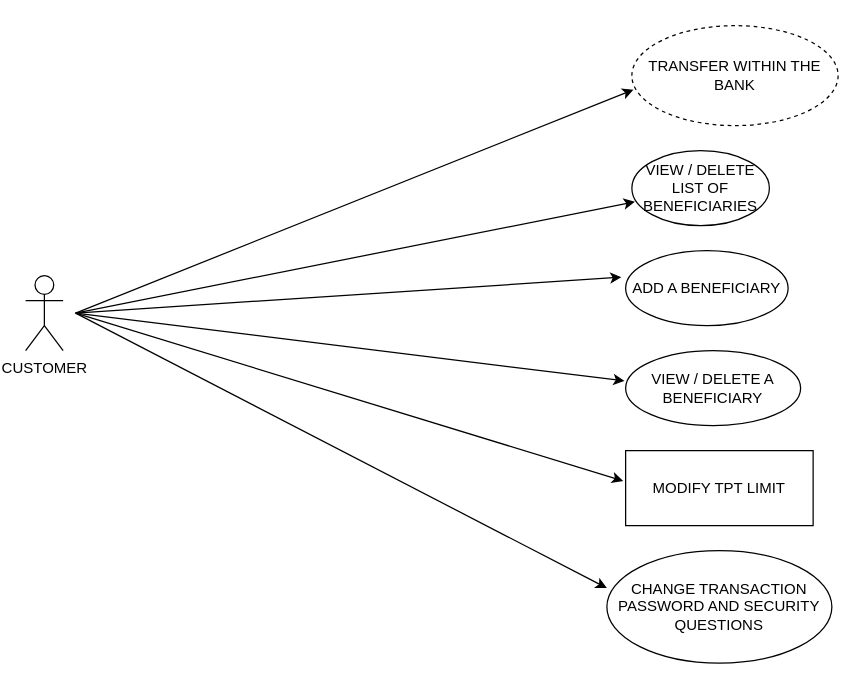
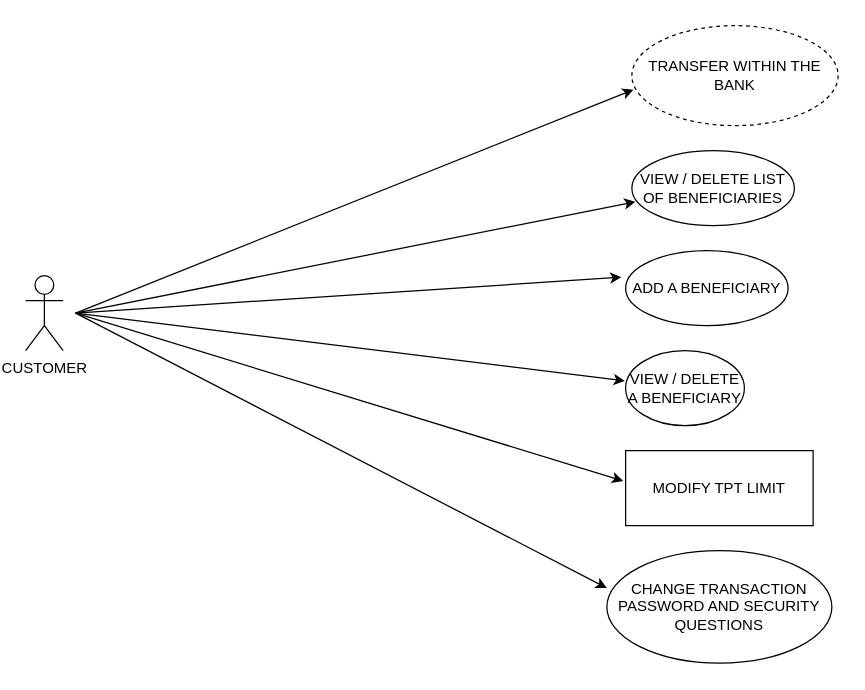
(701, 188) -> (713, 188)
(713, 388) -> (685, 388)
